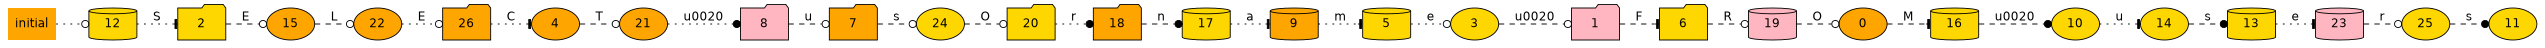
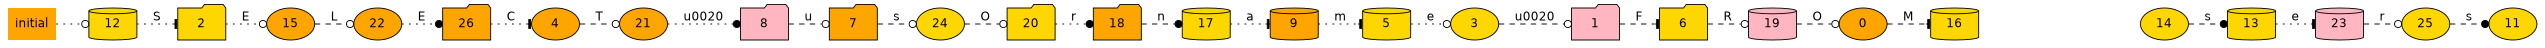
(242, 24) -> (242, 24)
(418, 24) -> (418, 24)
(2076, 24) -> none
